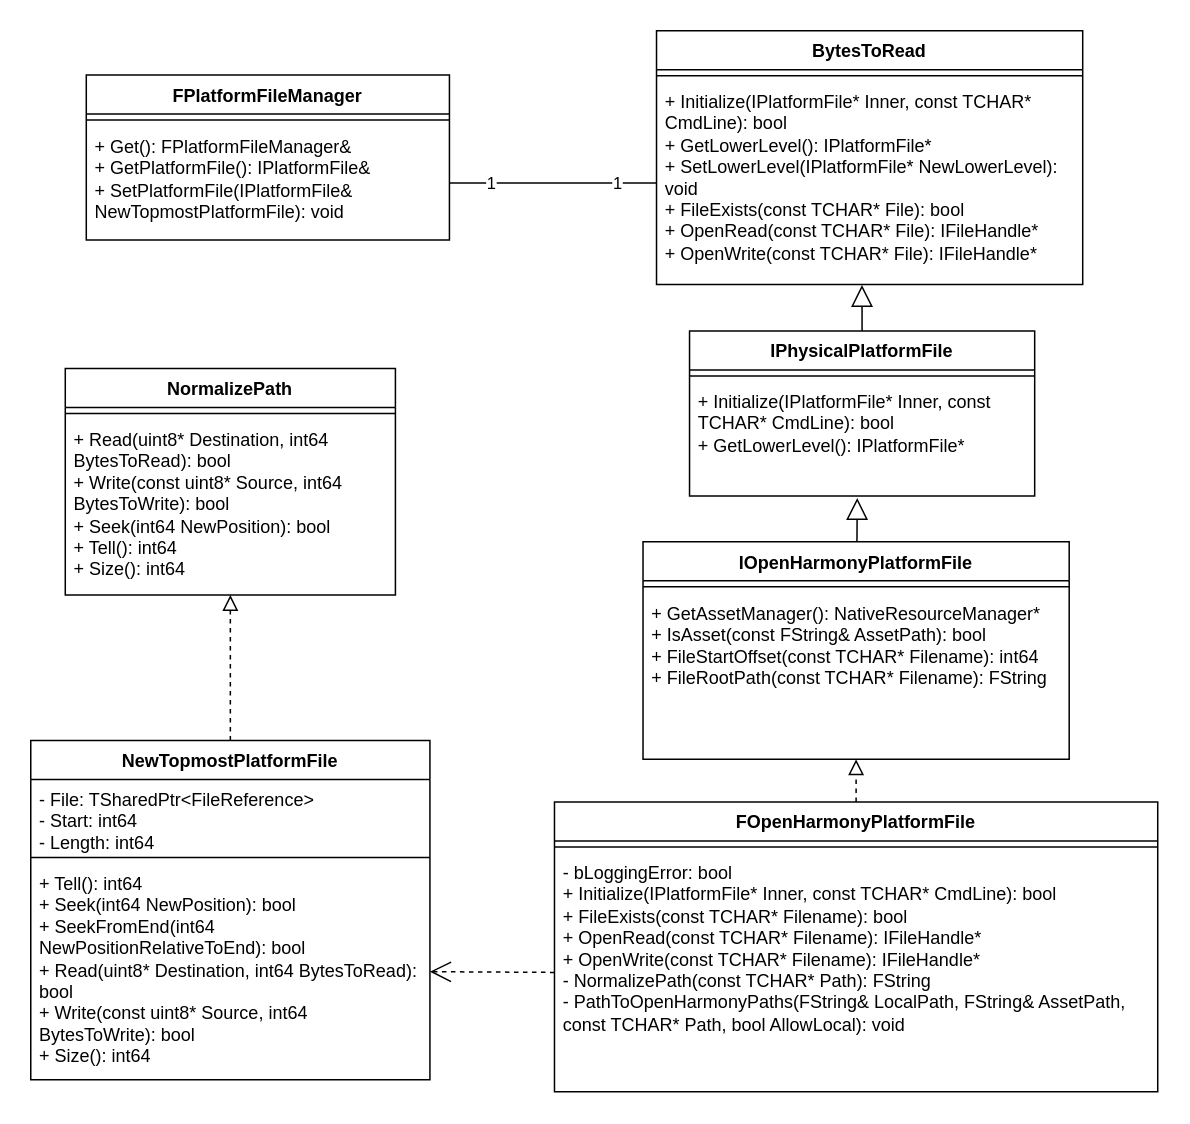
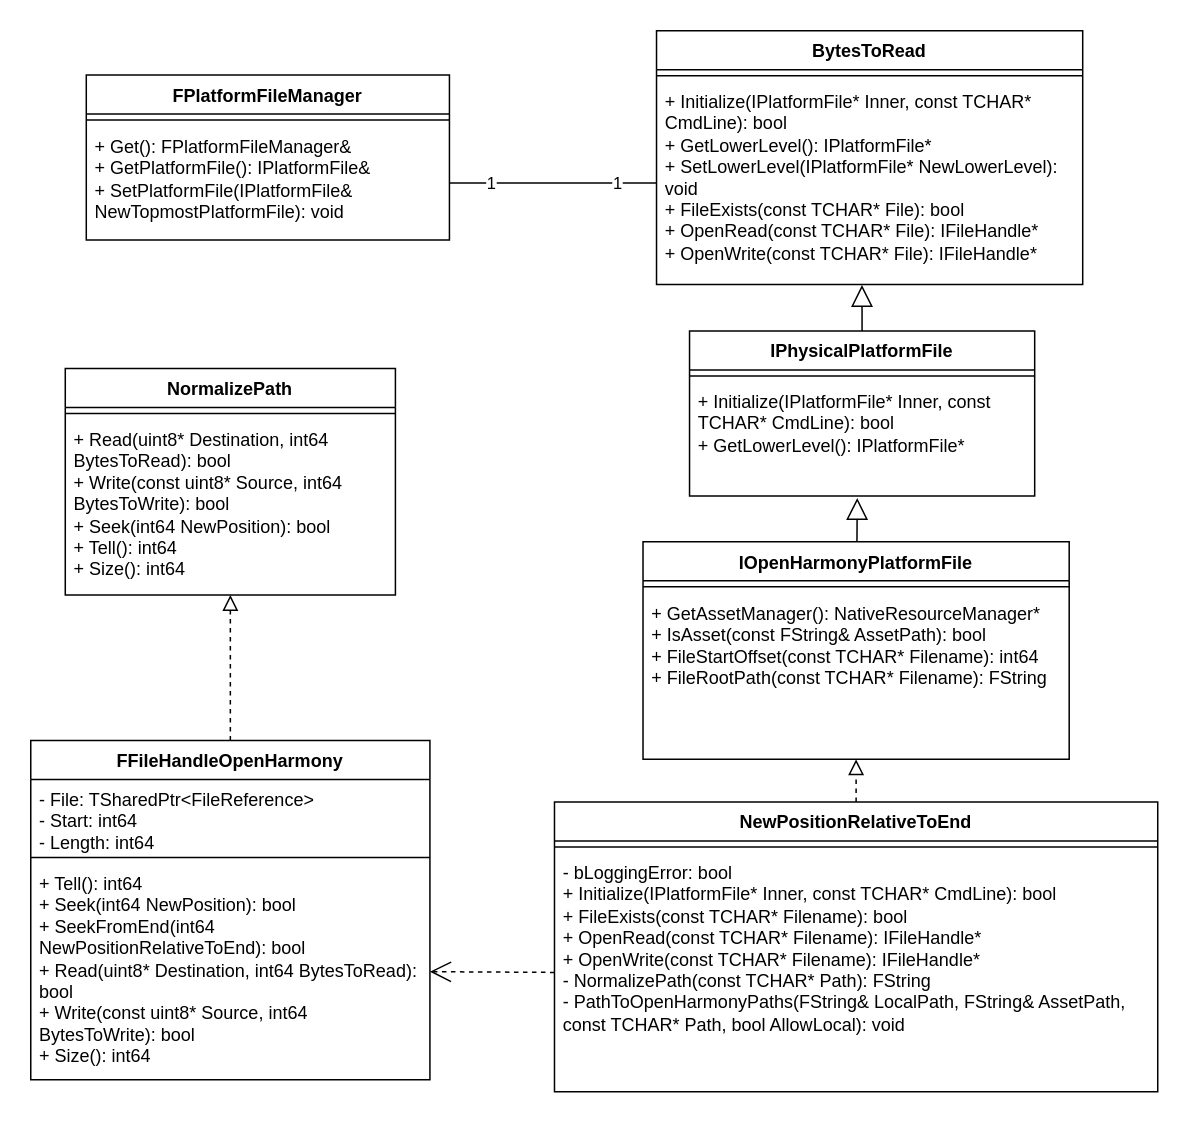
(230, 762) -> (230, 762)
(856, 823) -> (856, 823)
